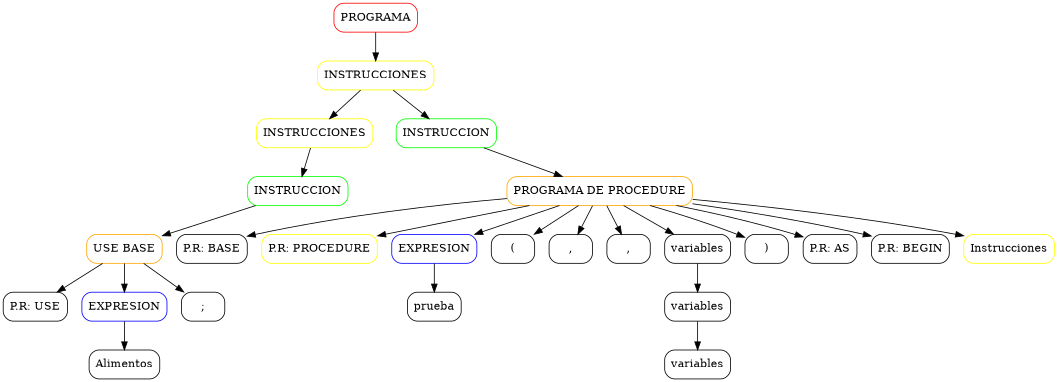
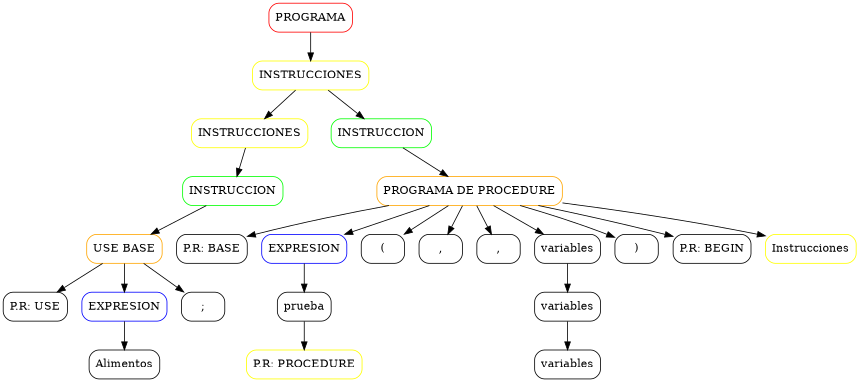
(458, 220) -> (304, 332)
(830, 249) -> none
